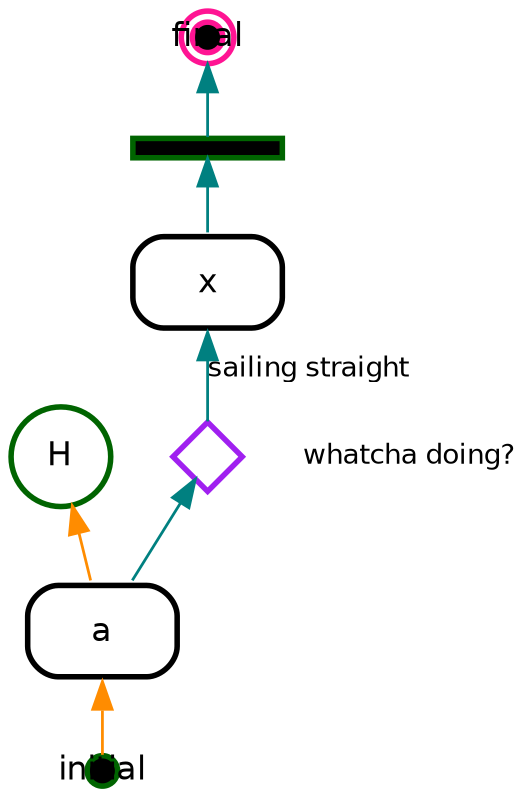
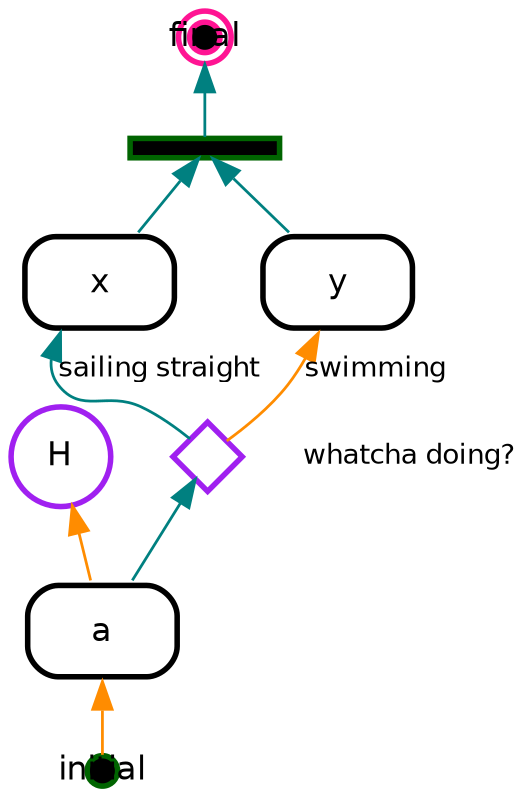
none -> (338, 282)
(61, 457) -> (61, 457)
